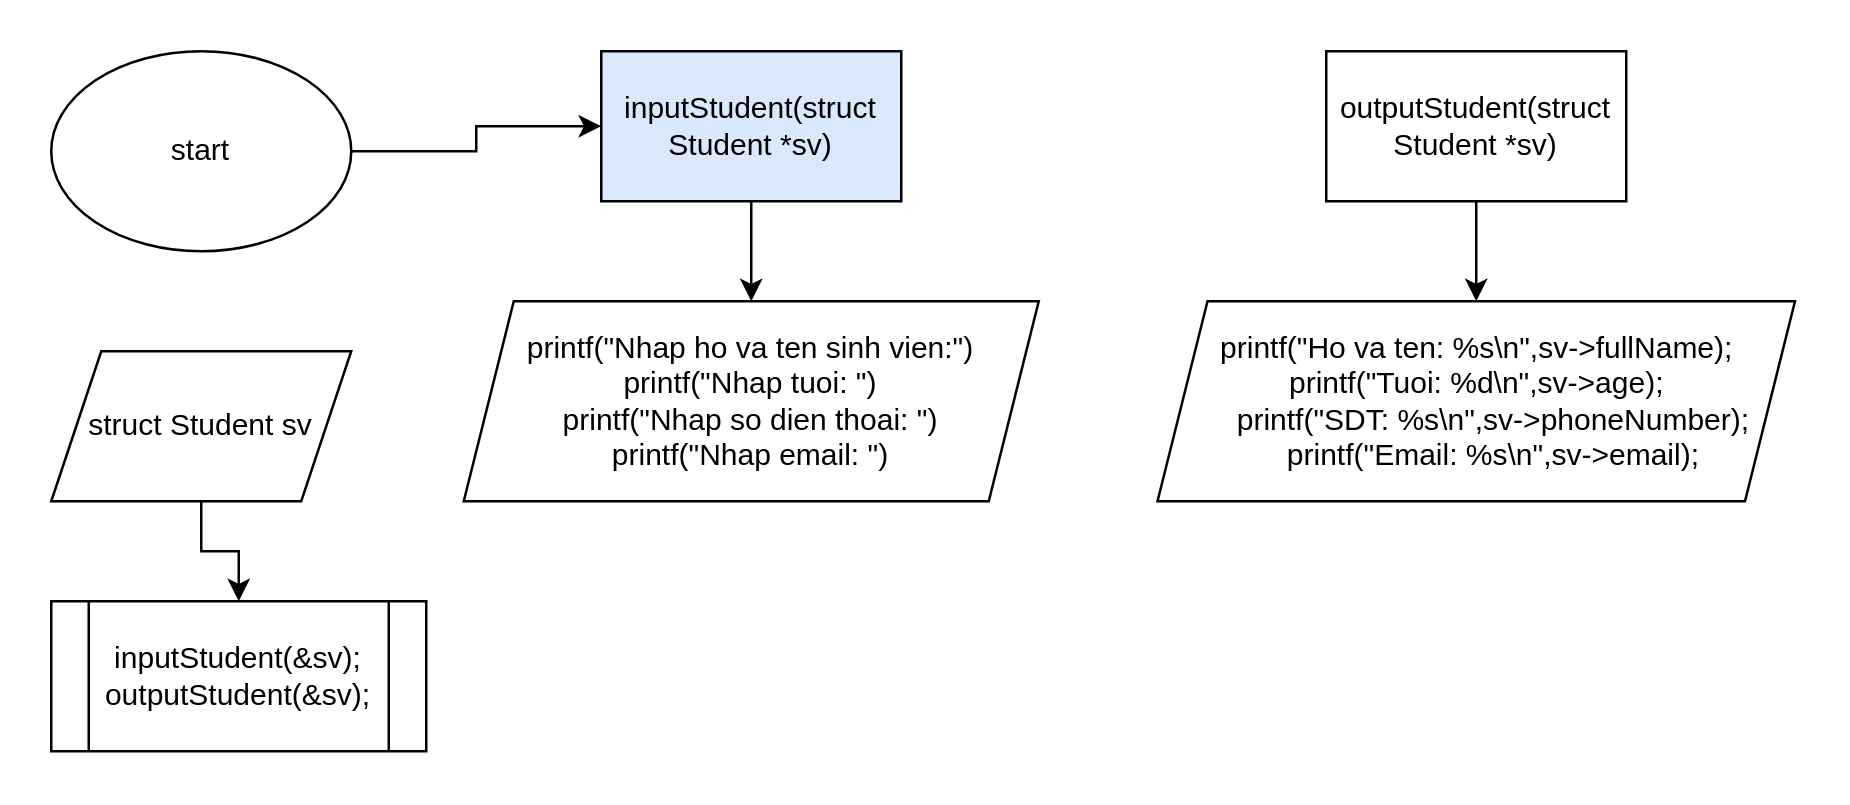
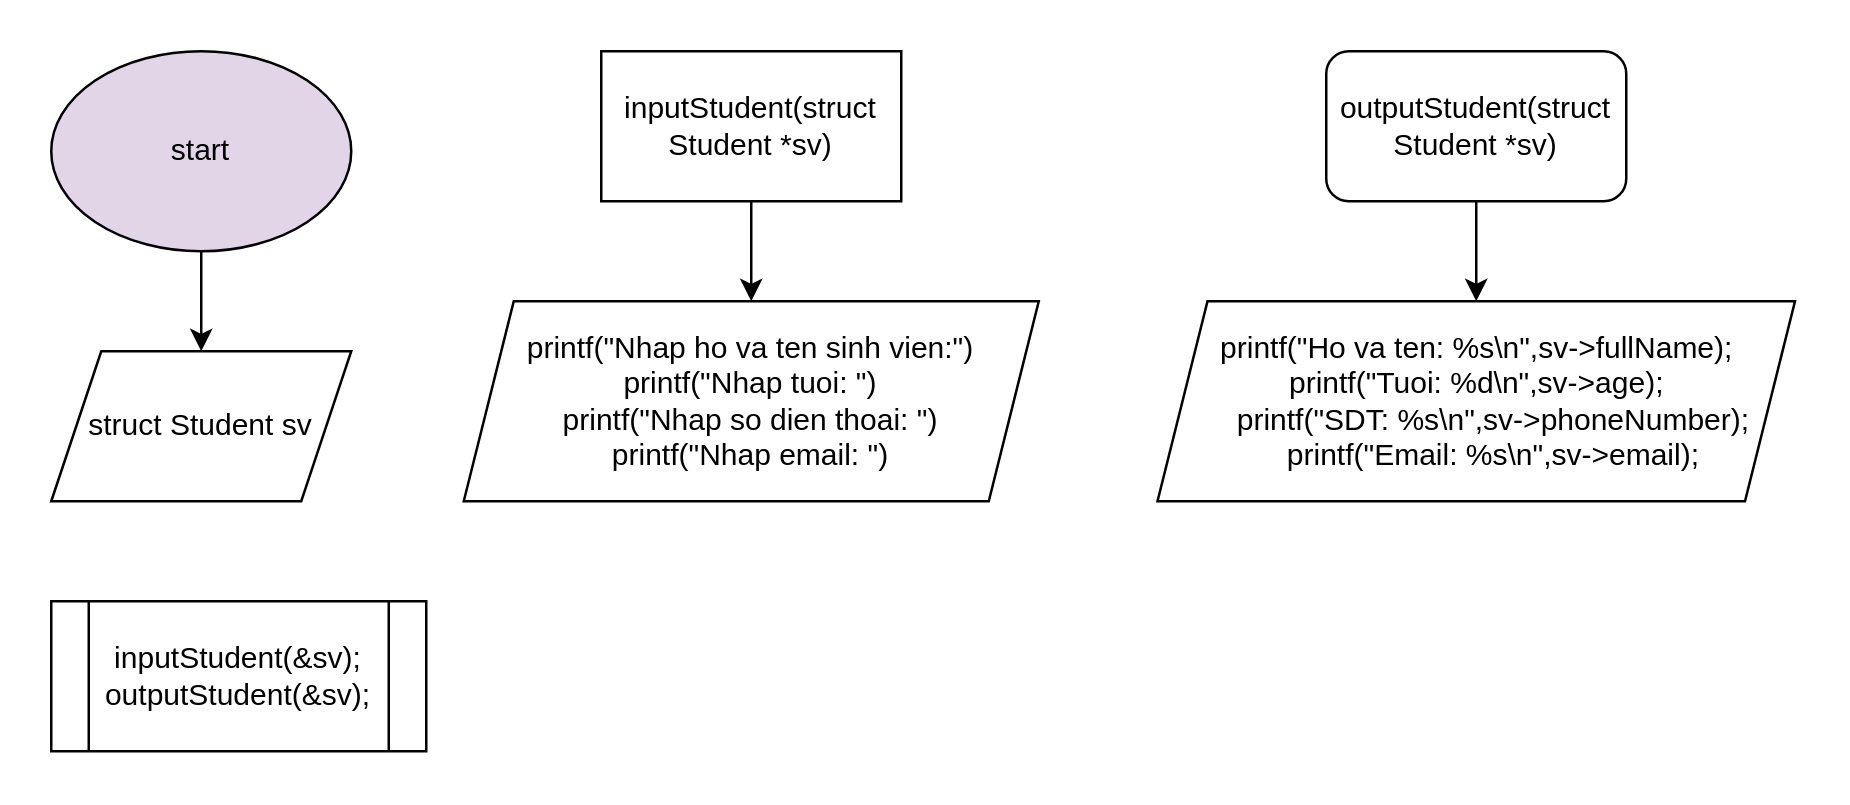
(751, 126) -> (751, 126)
(1476, 126) -> (1476, 126)
(476, 147) -> (201, 293)
(201, 151) -> (201, 151)
(211, 551) -> none
